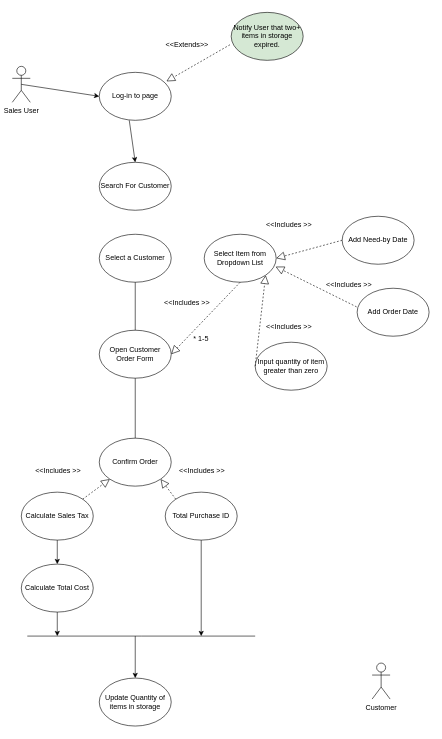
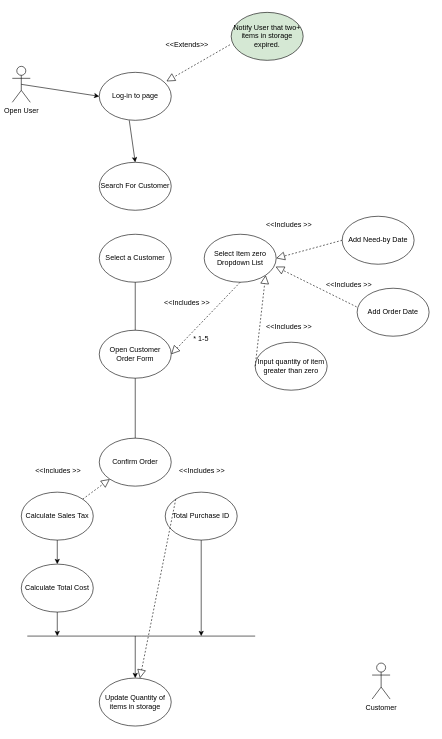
(22, 111) -> (22, 111)
(240, 258) -> (240, 258)
(171, 493) -> (159, 585)
